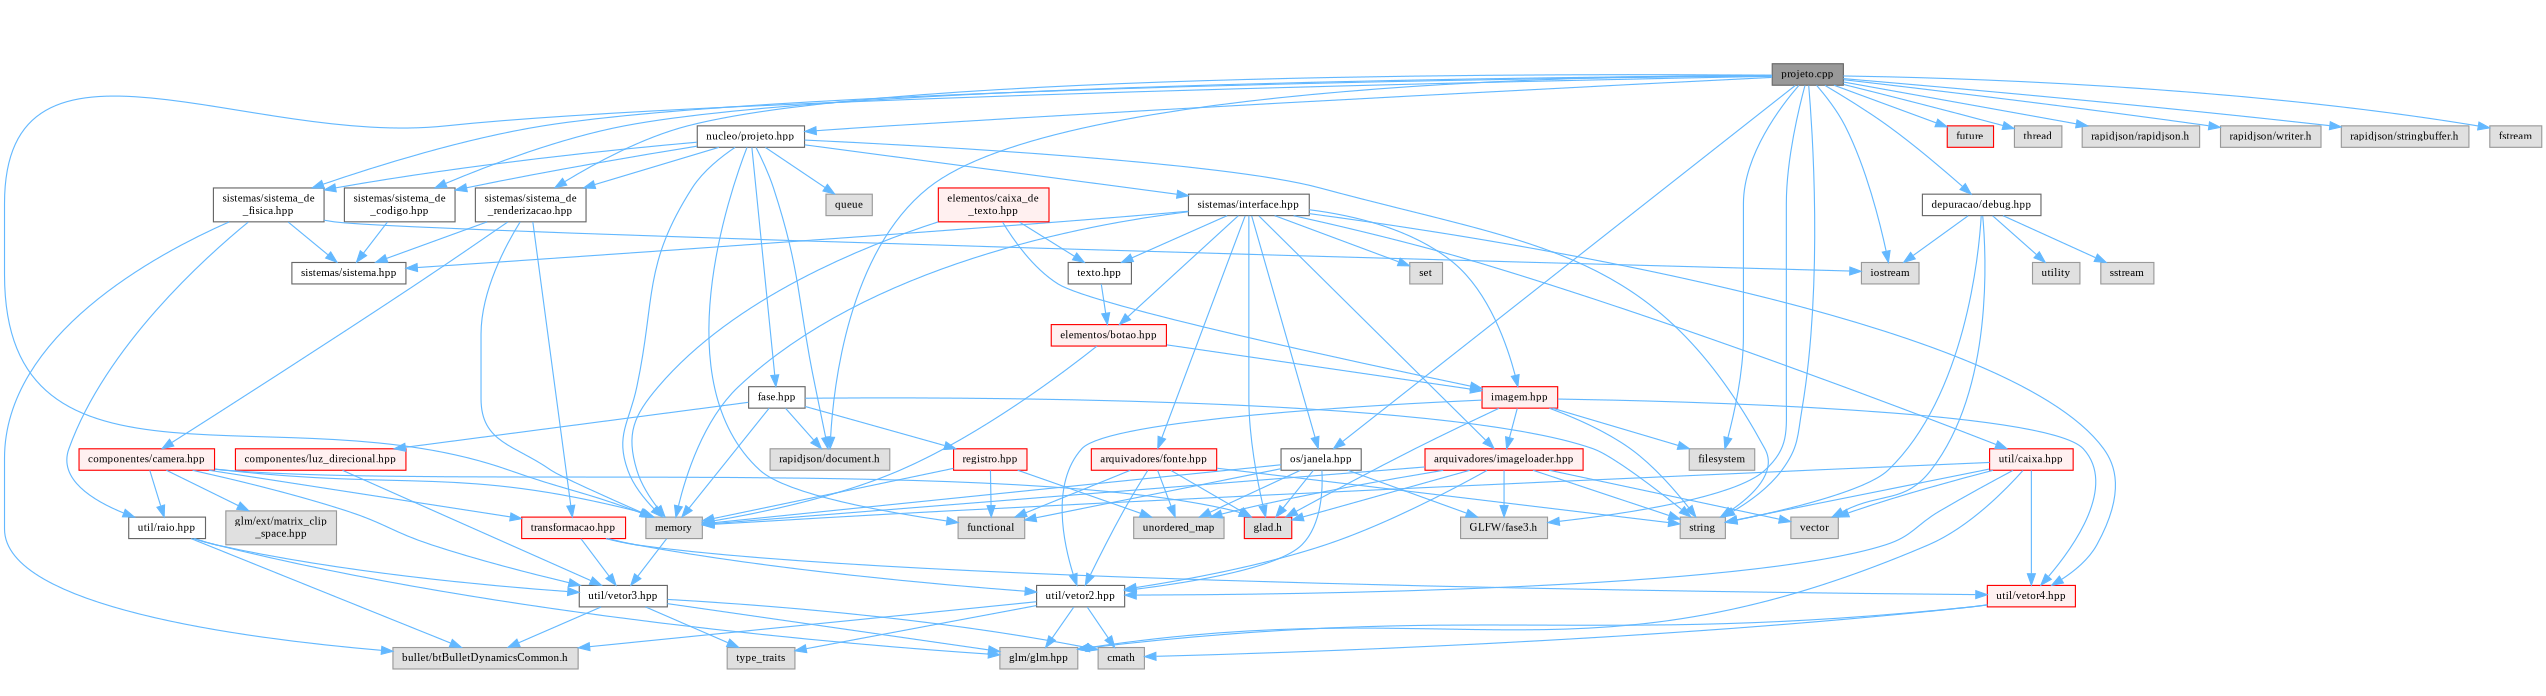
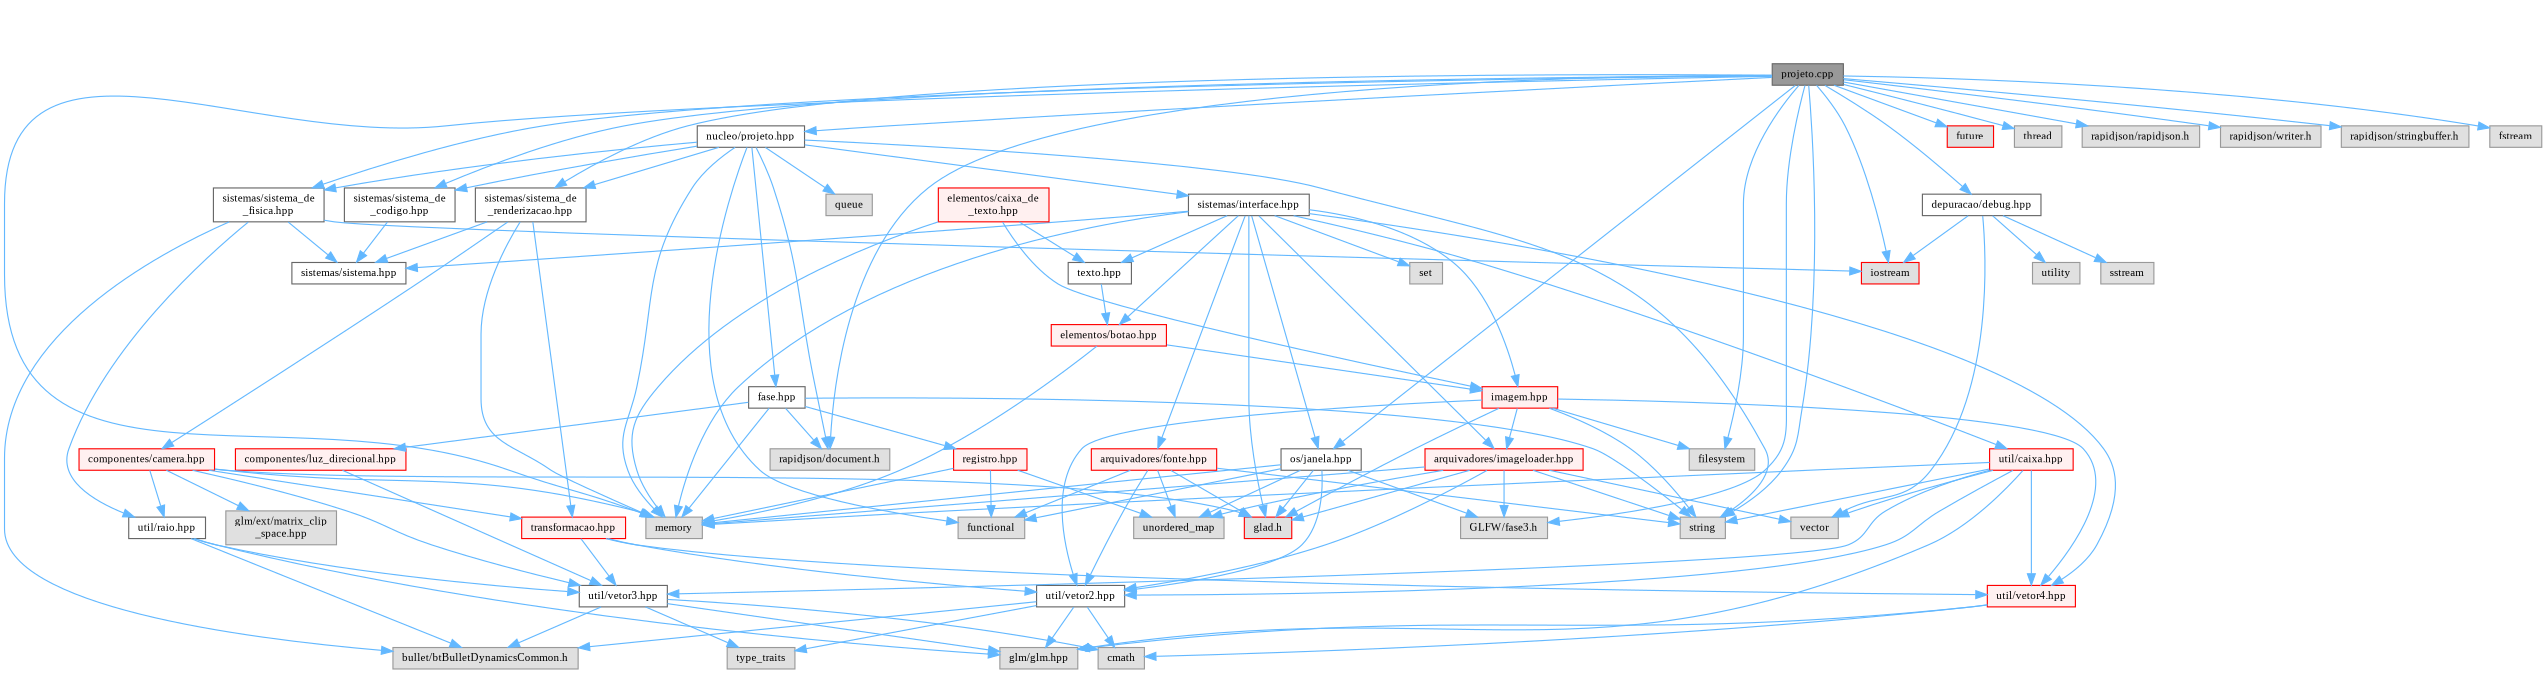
(1890, 273) -> (1890, 273)
(1923, 424) -> none
(652, 557) -> (1346, 575)
